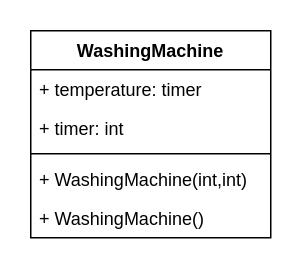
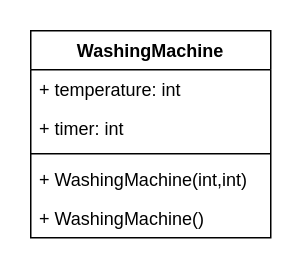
(130, 90) -> (120, 90)
